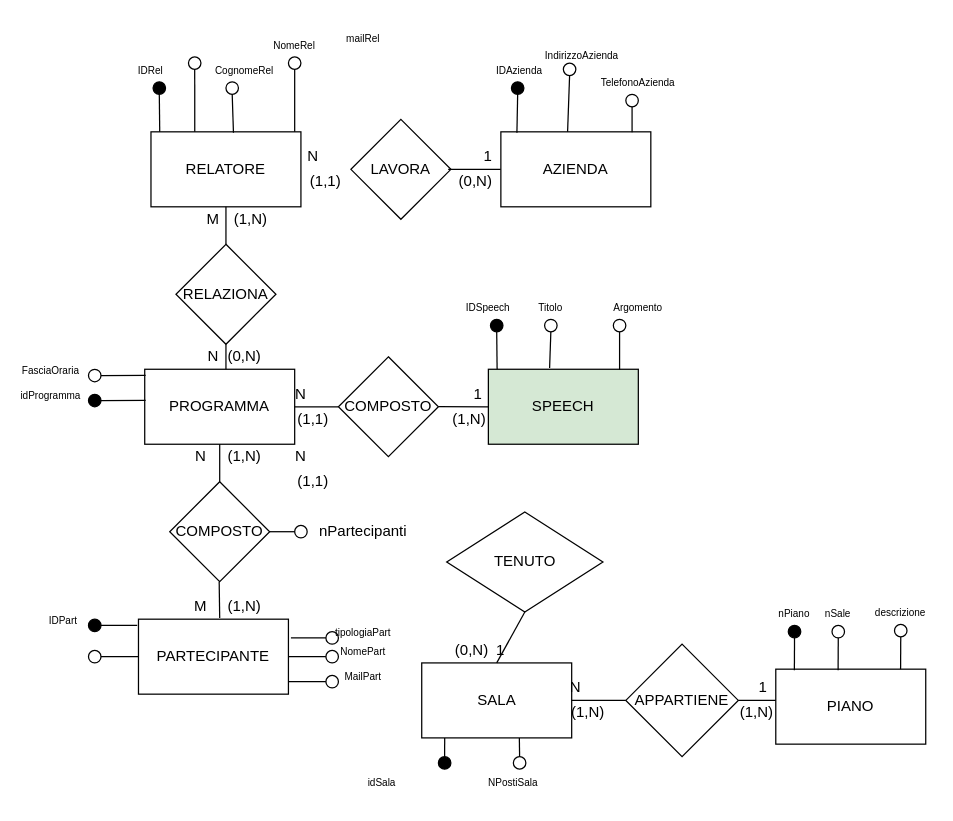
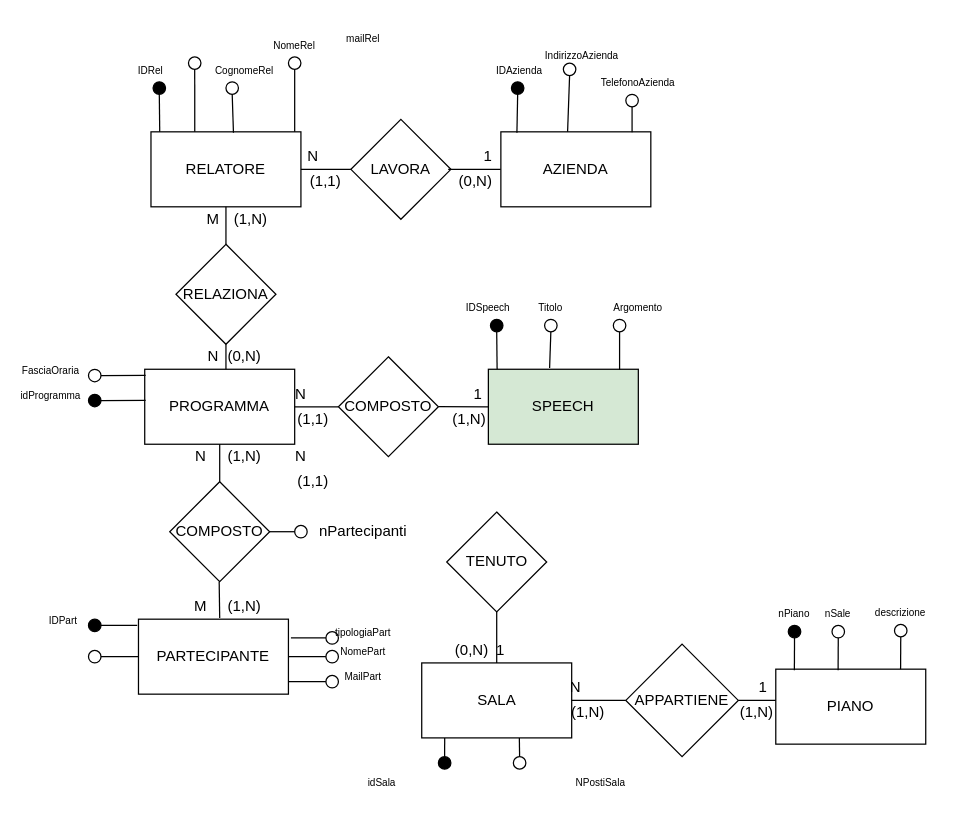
none -> (325, 169)
(525, 562) -> (496, 562)
(513, 782) -> (601, 782)
